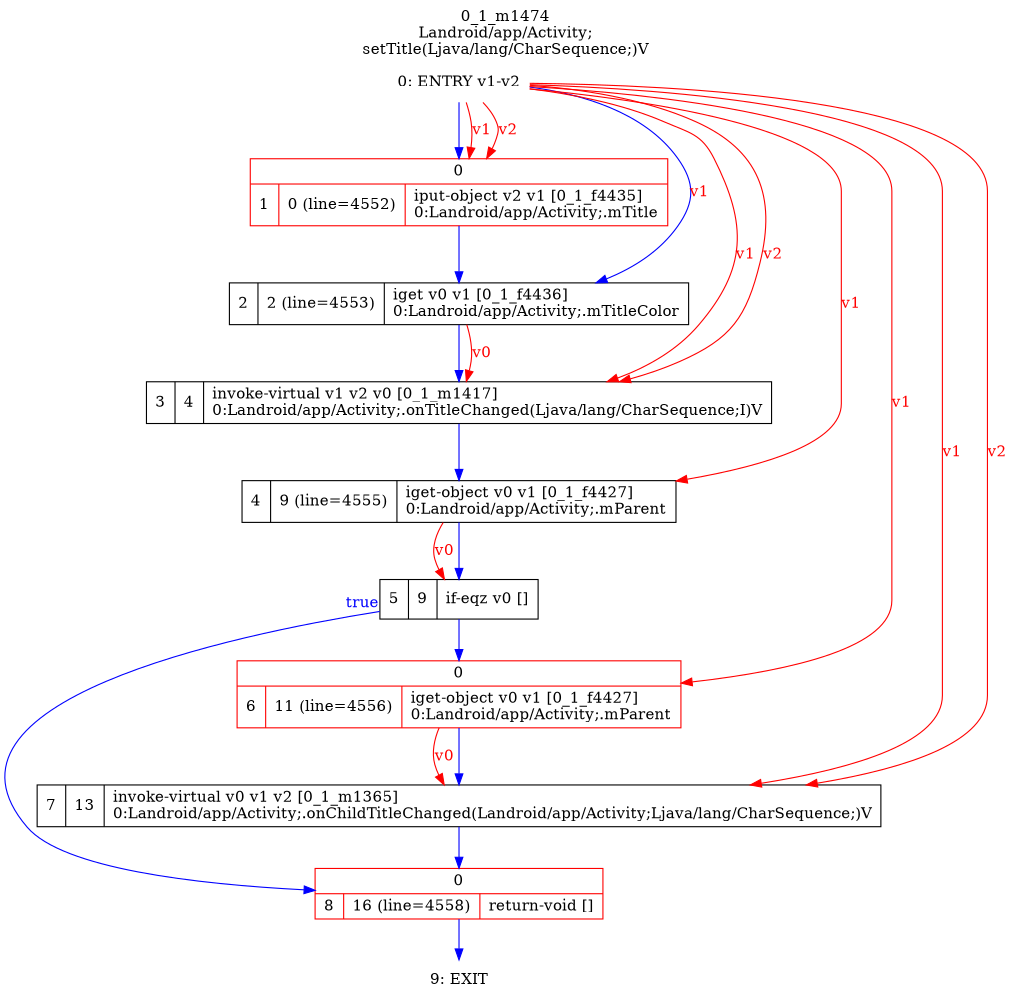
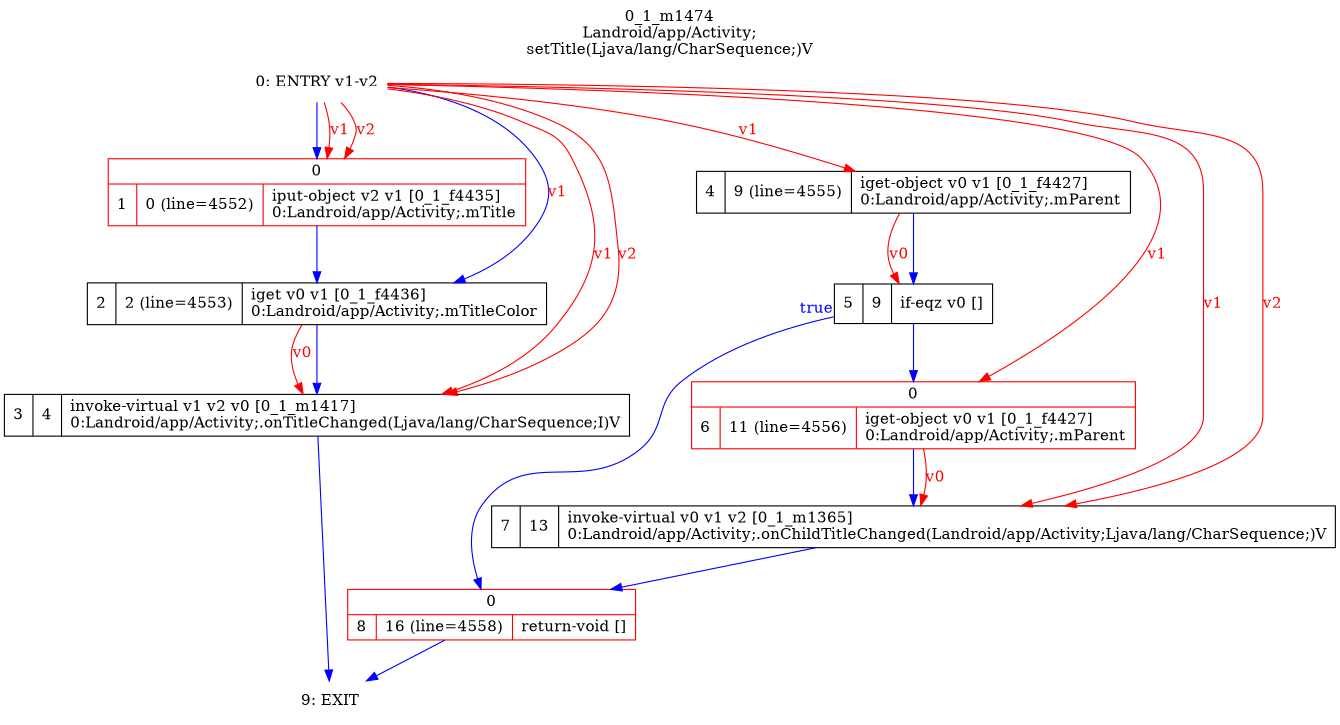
(459, 446) -> (323, 553)
